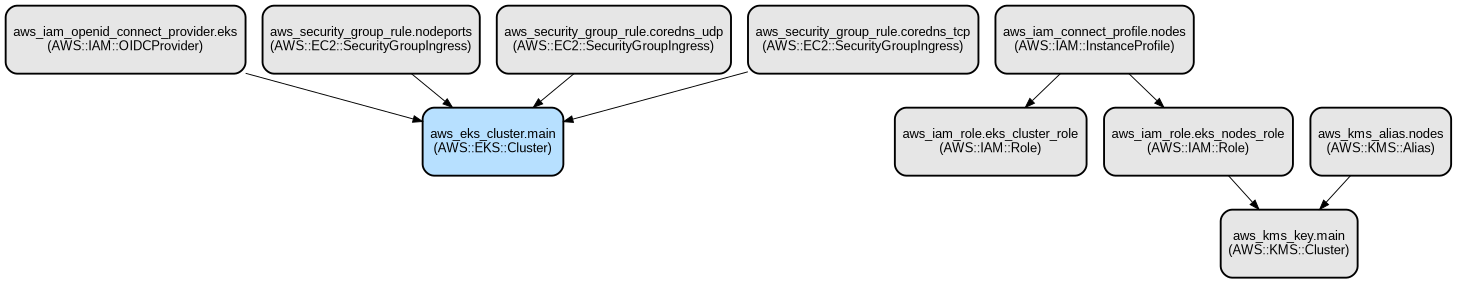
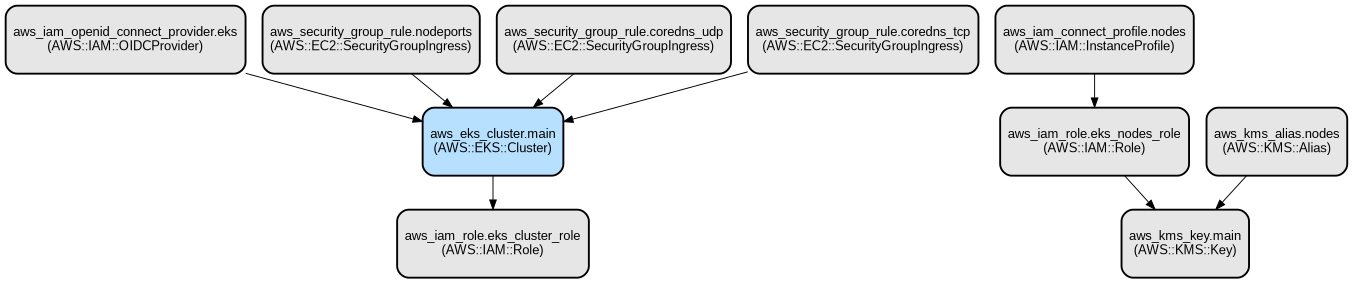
(1046, 87) -> (493, 188)
(1289, 244) -> (1185, 244)
